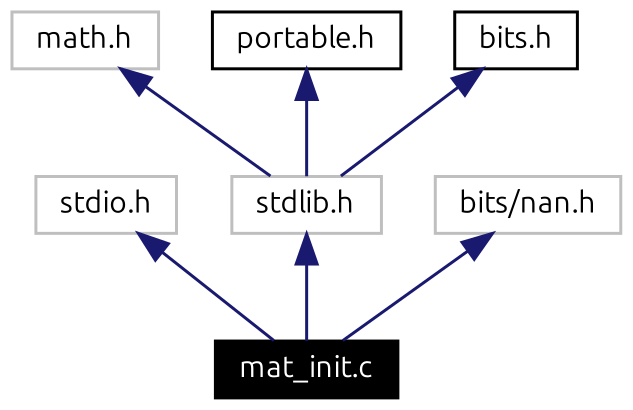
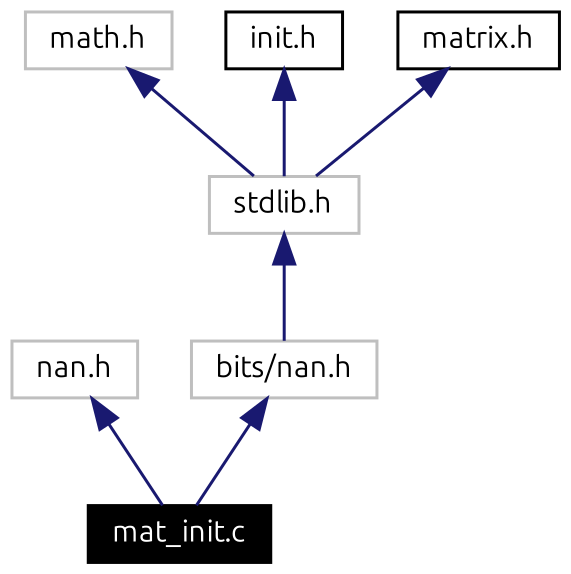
(307, 40) -> (284, 40)
(516, 40) -> (479, 40)
(106, 205) -> (75, 369)
(307, 303) -> (284, 303)
